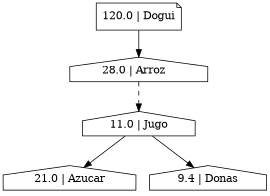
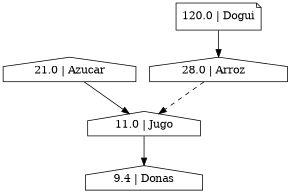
(108, 150) -> (104, 96)
